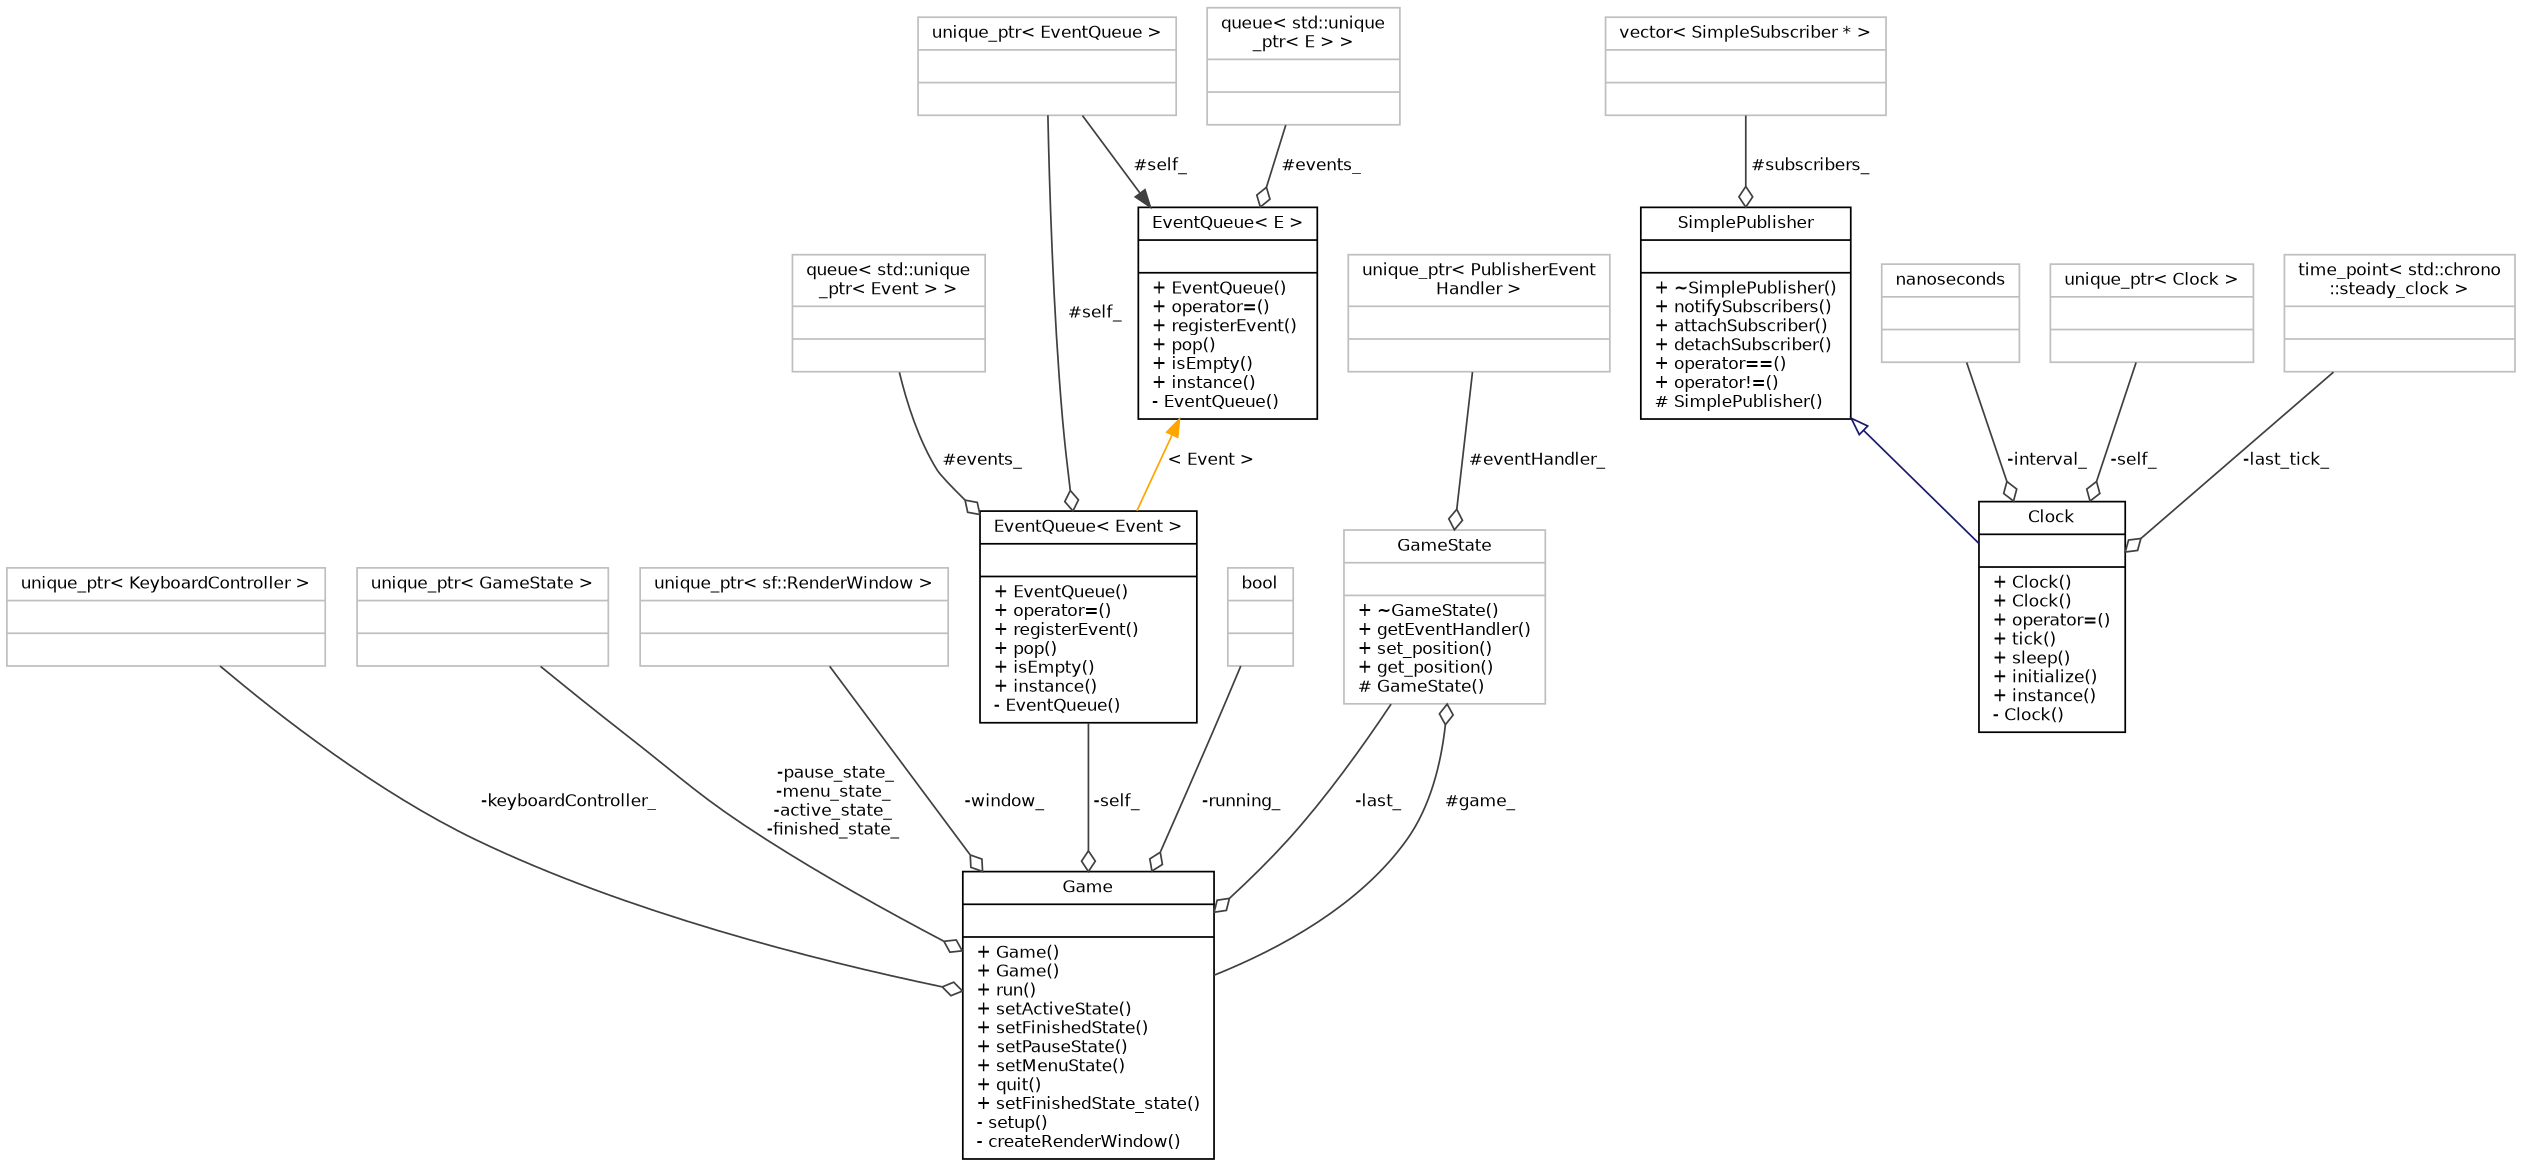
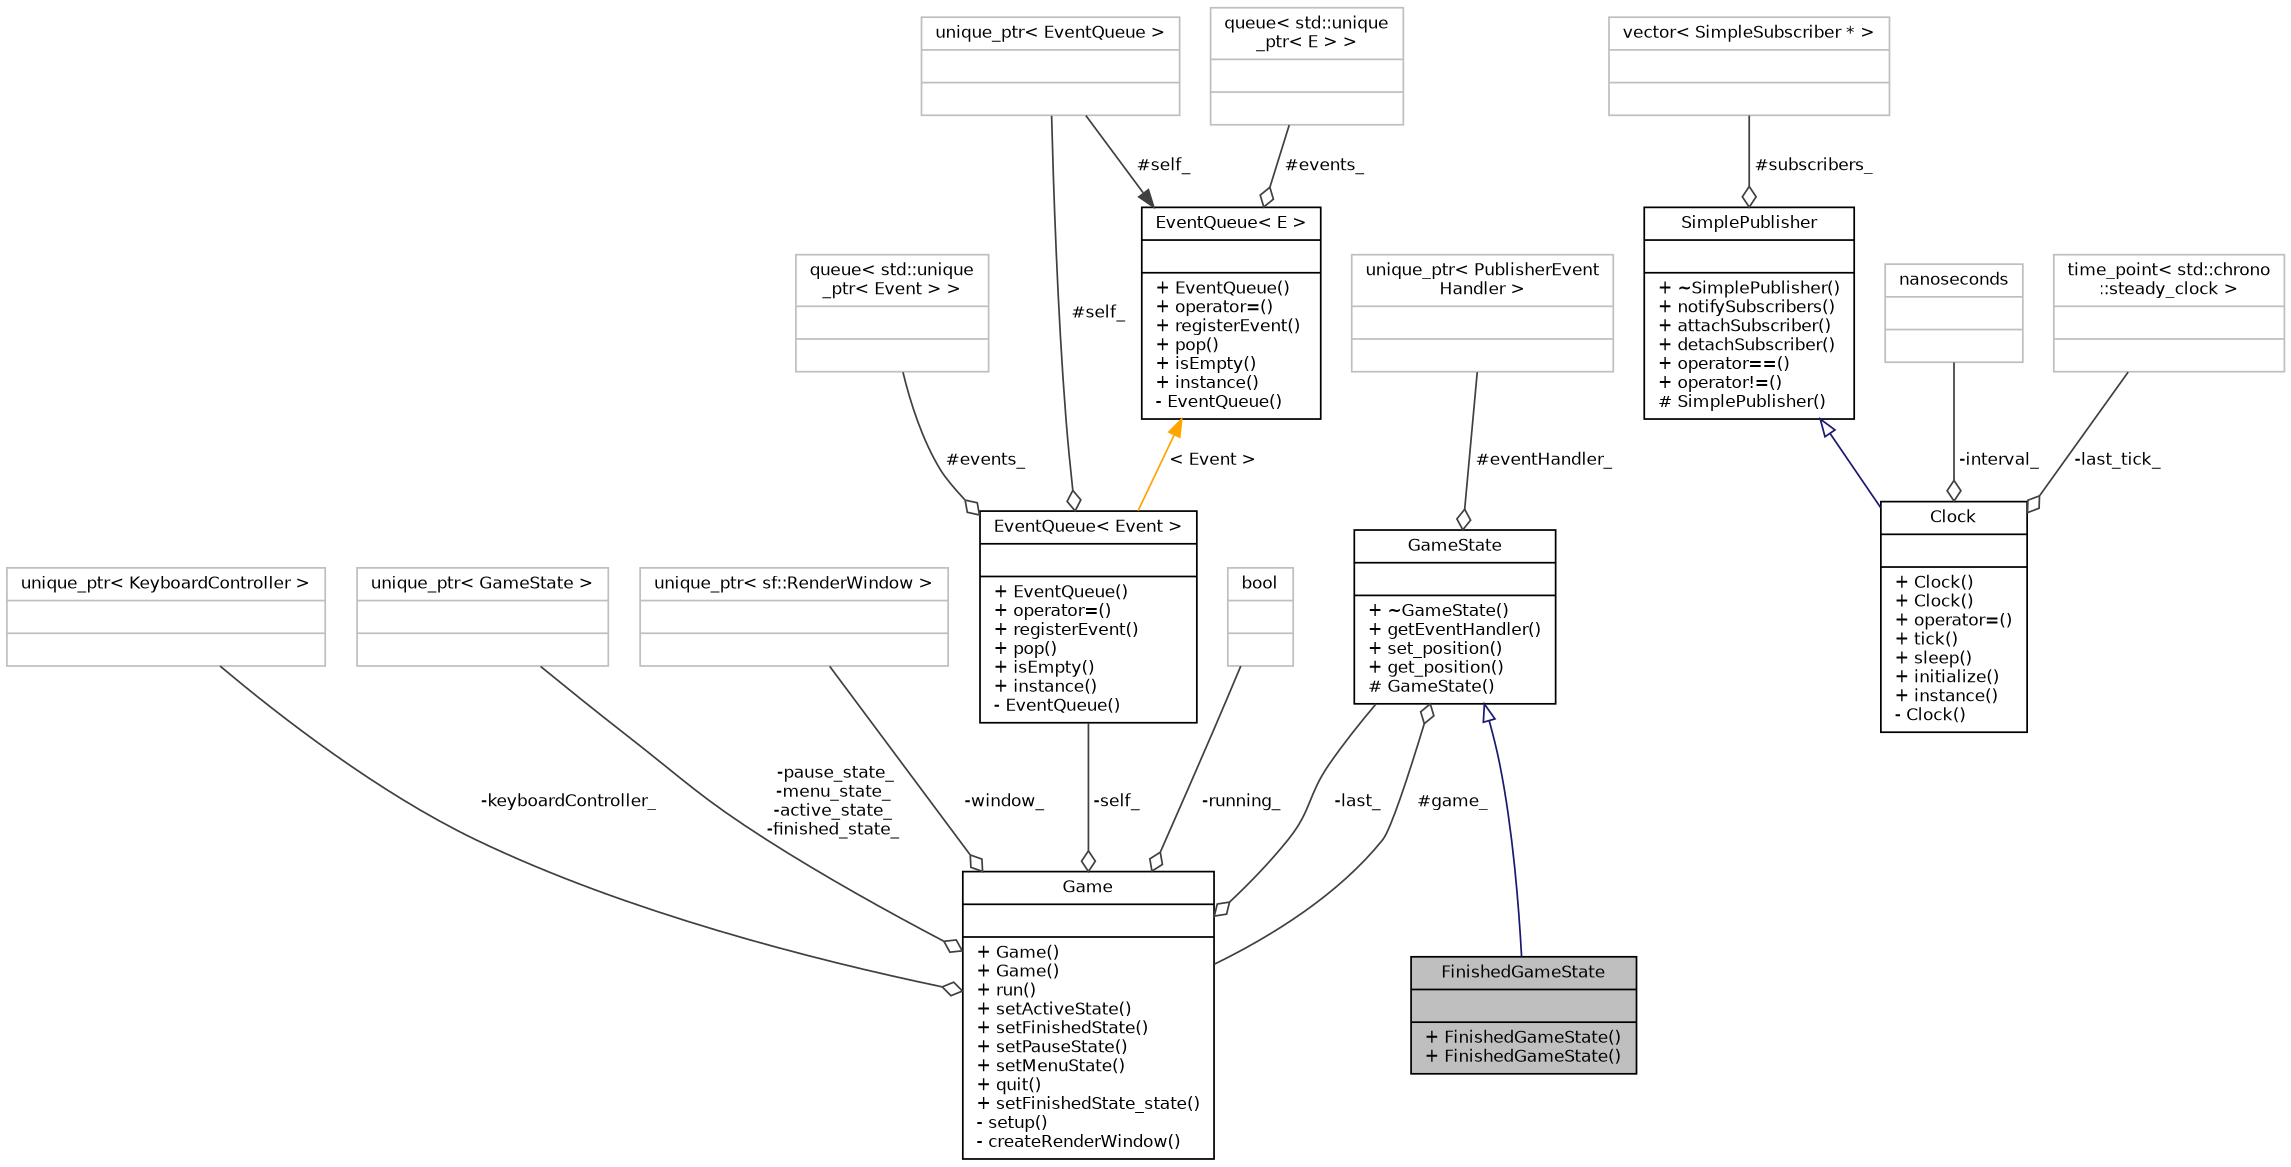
(2152, 313) -> none
(1445, 617) -> (1455, 617)
none -> (1524, 1015)
